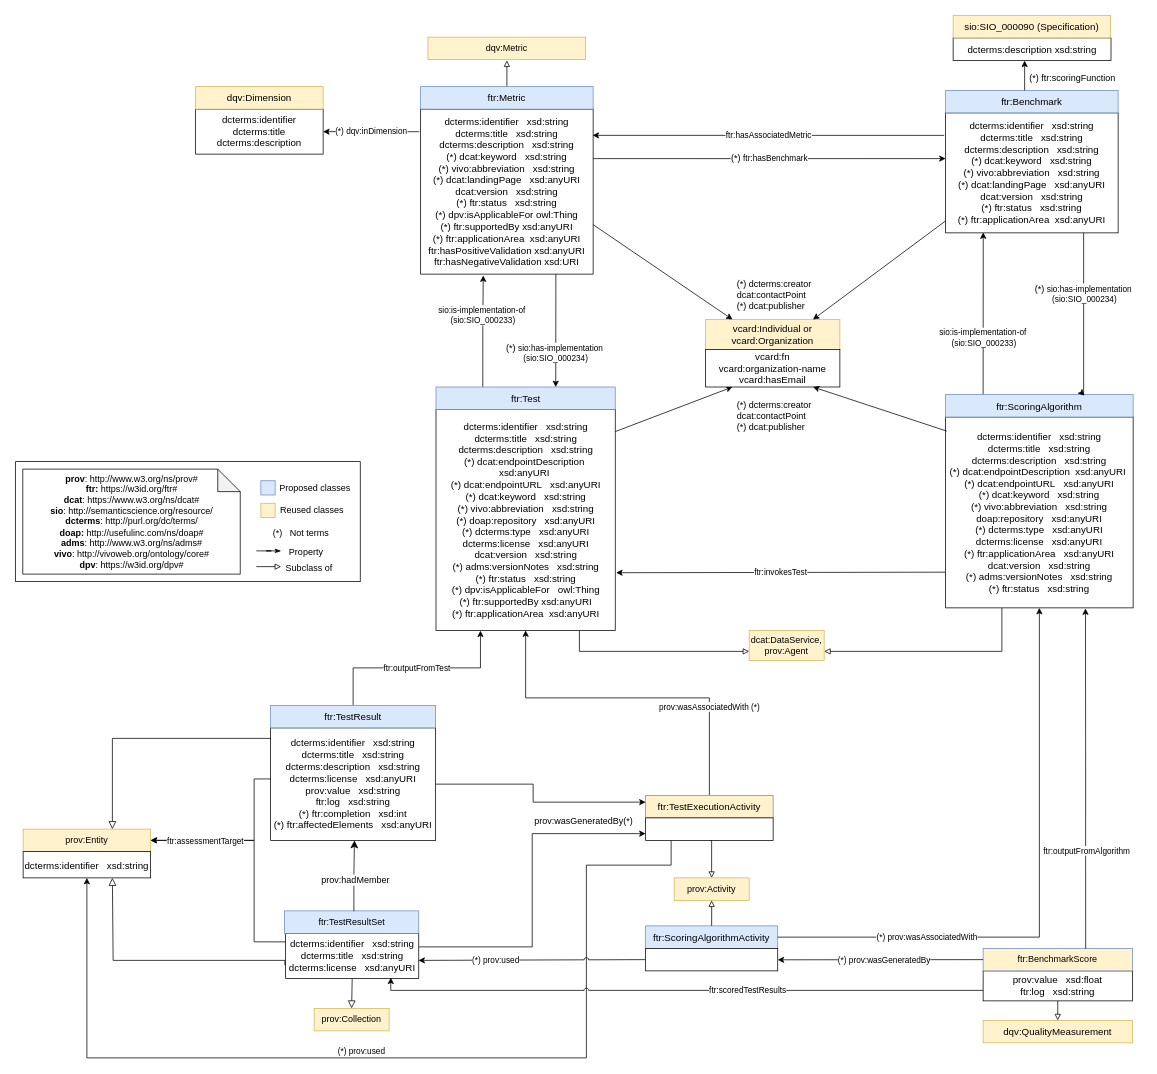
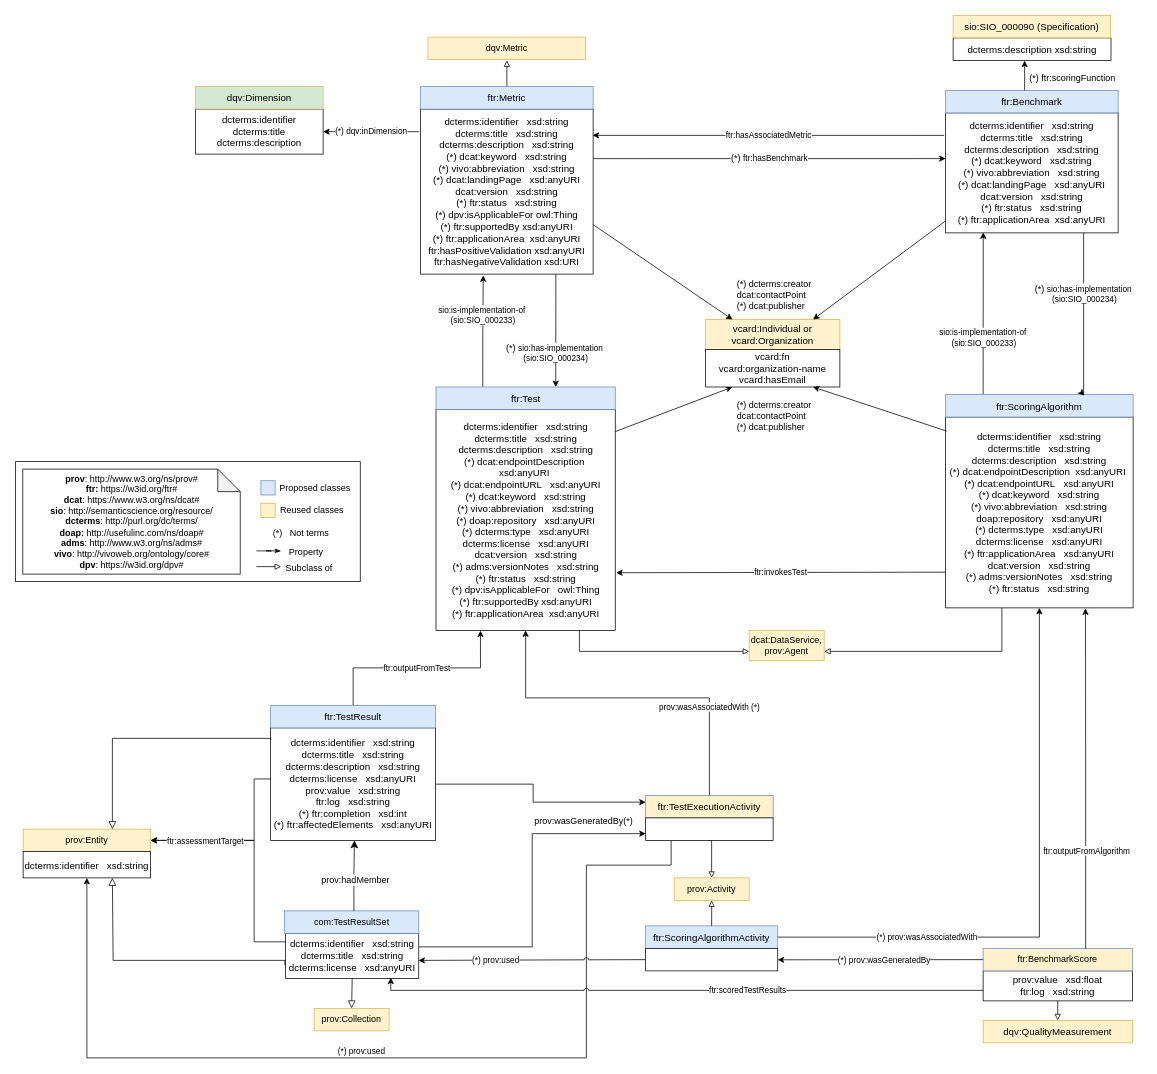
(259, 98) -> (259, 98)
(352, 922) -> (352, 922)
